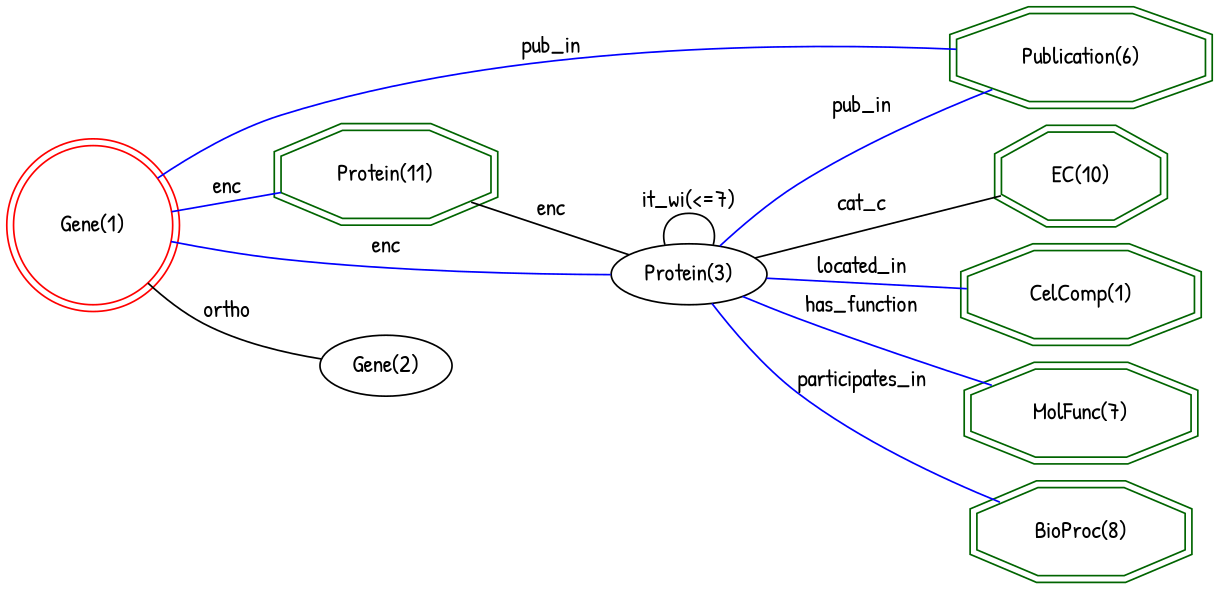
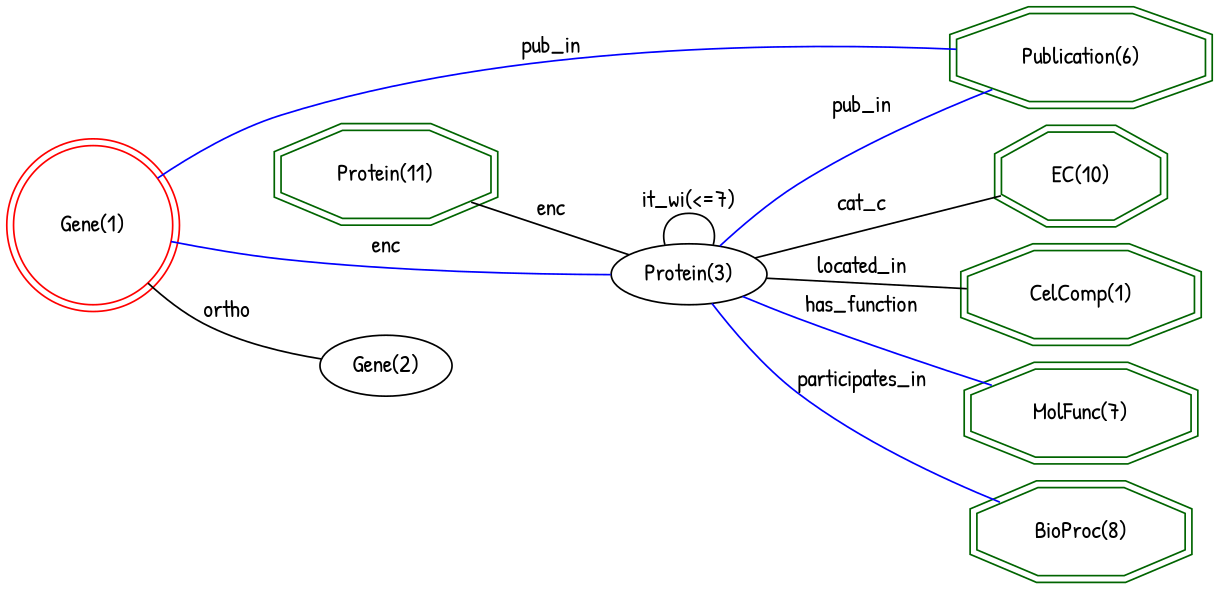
(226, 202) -> none
(867, 283) -> (867, 283)
